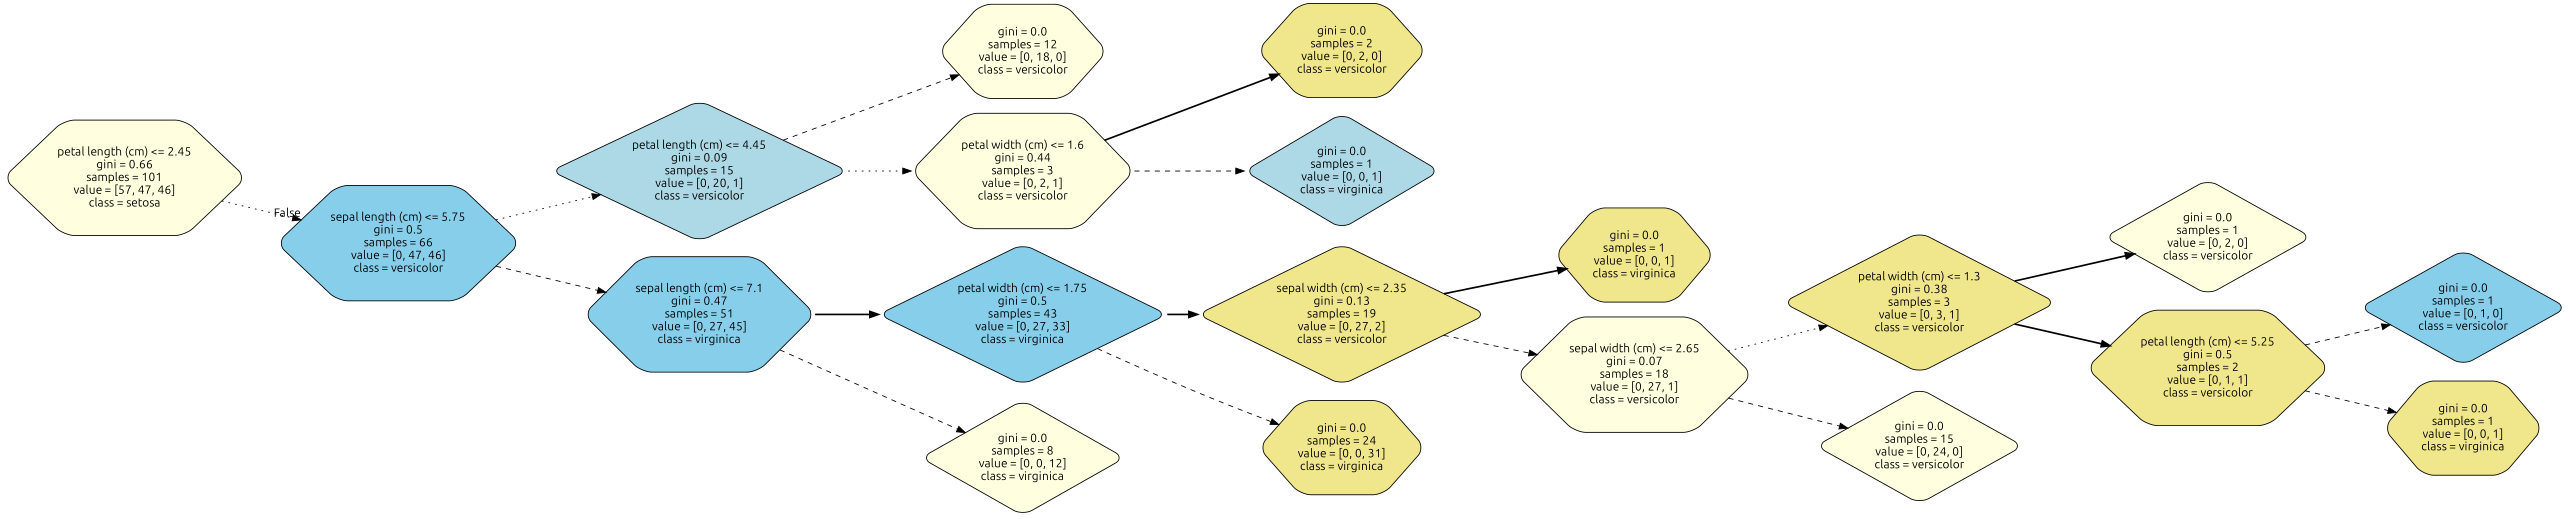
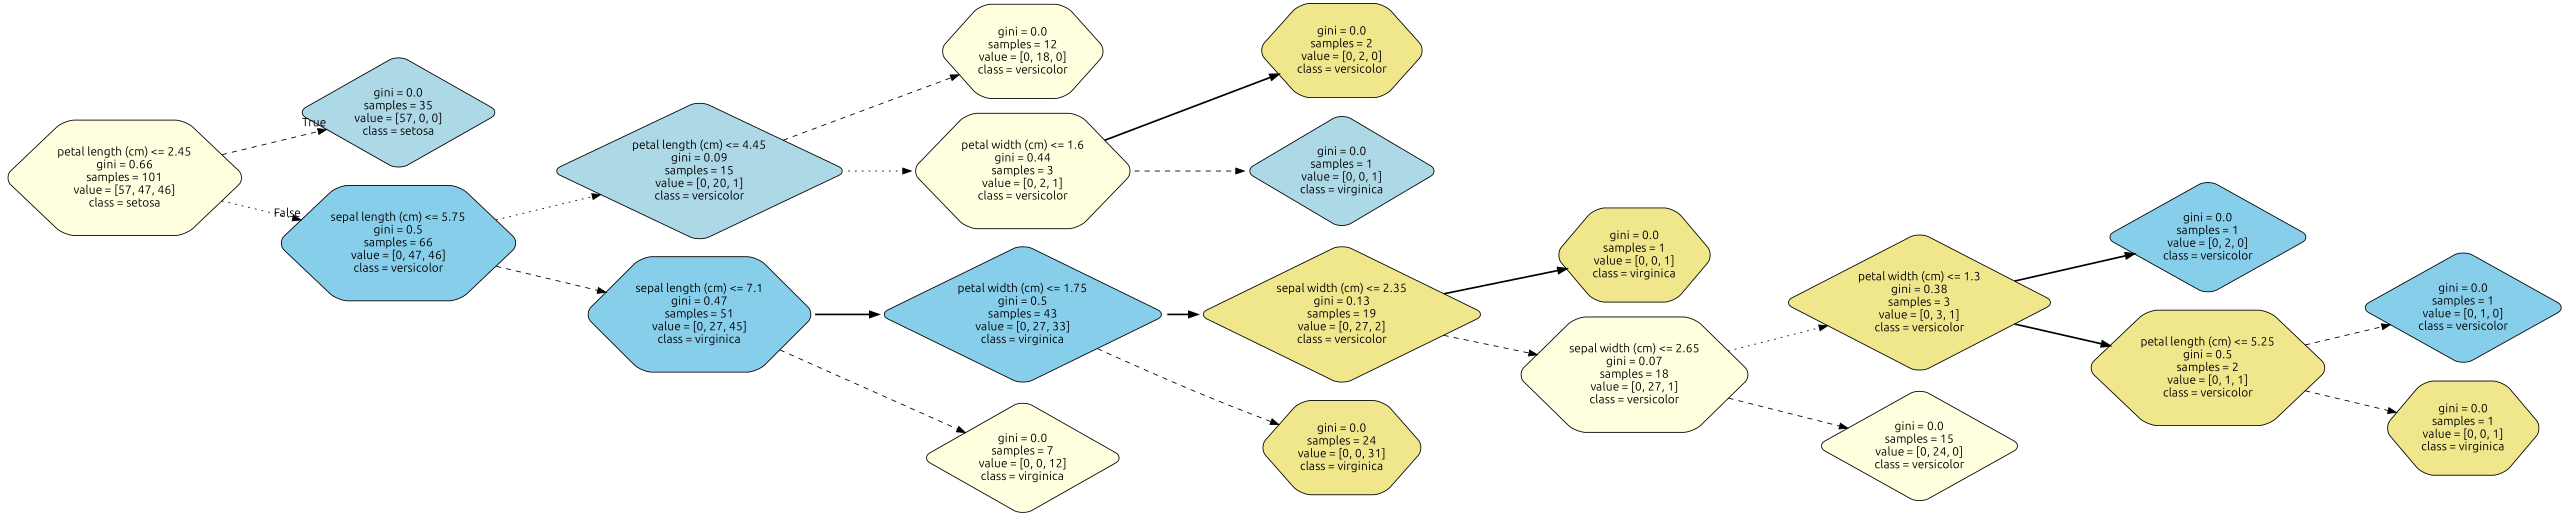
none -> (398, 112)
(2208, 237) -> (2208, 237)
(1023, 458) -> (1023, 458)
